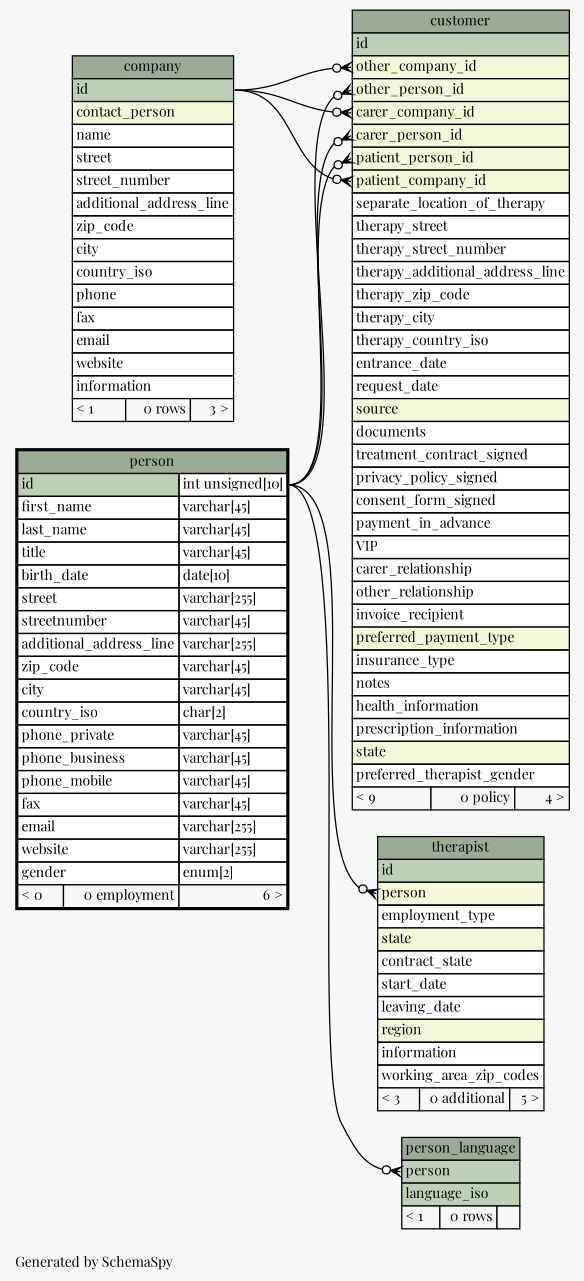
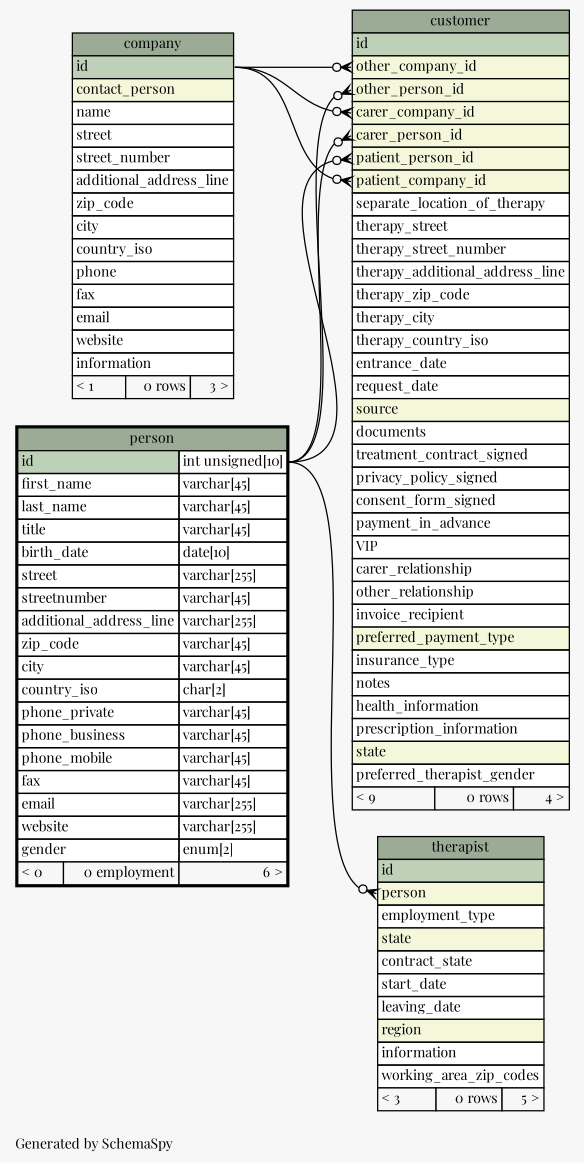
(486, 798) -> (488, 798)
(468, 1099) -> (477, 1099)
(460, 1183) -> none
